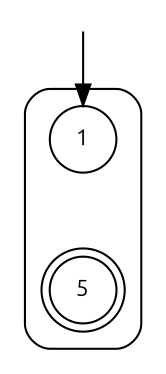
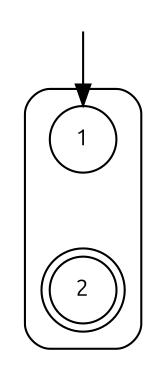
(83, 290) -> (83, 290)
